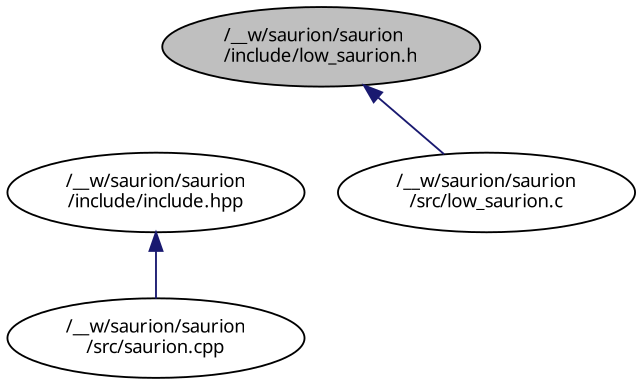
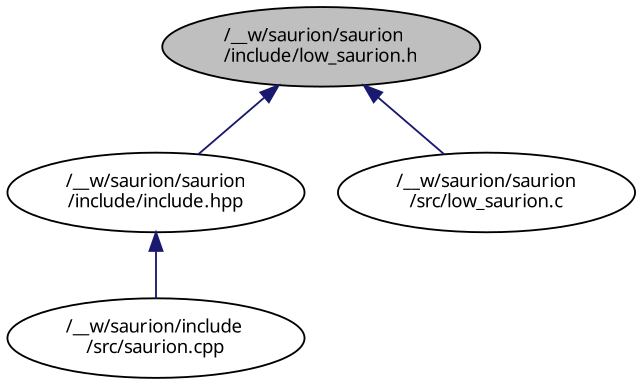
none -> (231, 126)
(156, 338) -> (156, 338)
